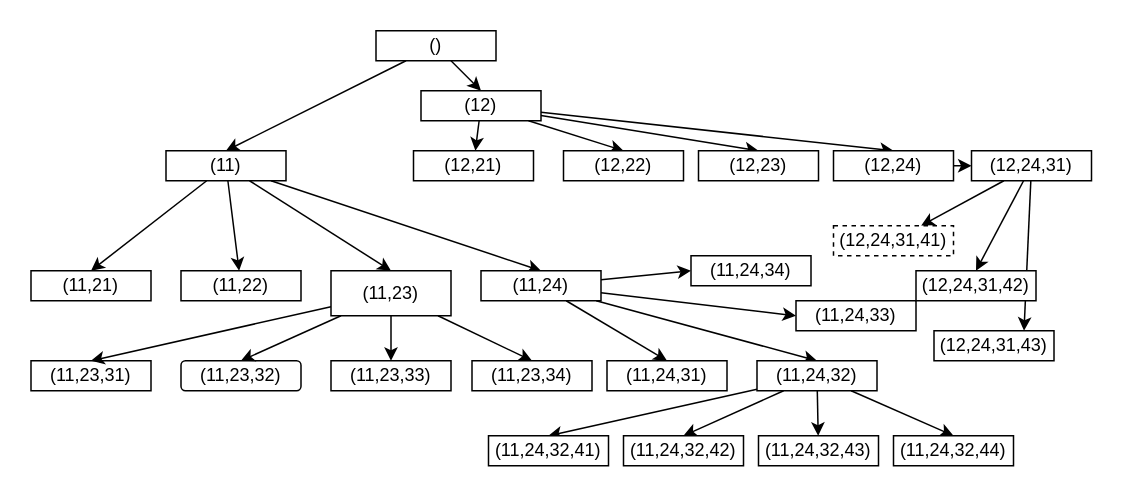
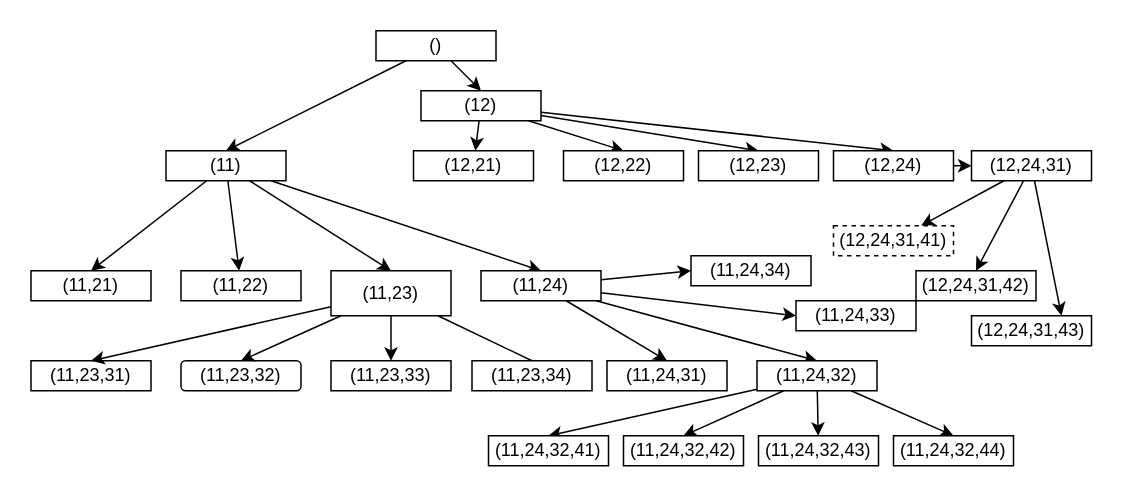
(994, 346) -> (1031, 331)
(521, 356) -> (525, 357)
